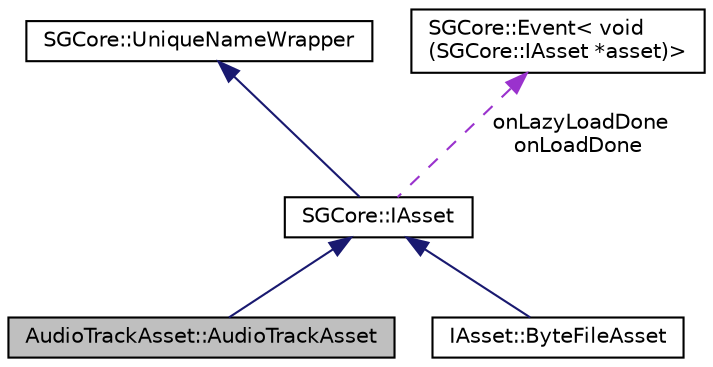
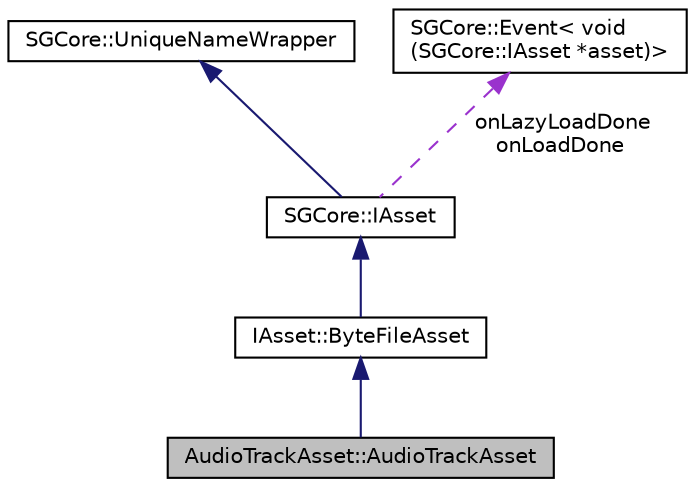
(281, 283) -> (361, 408)
